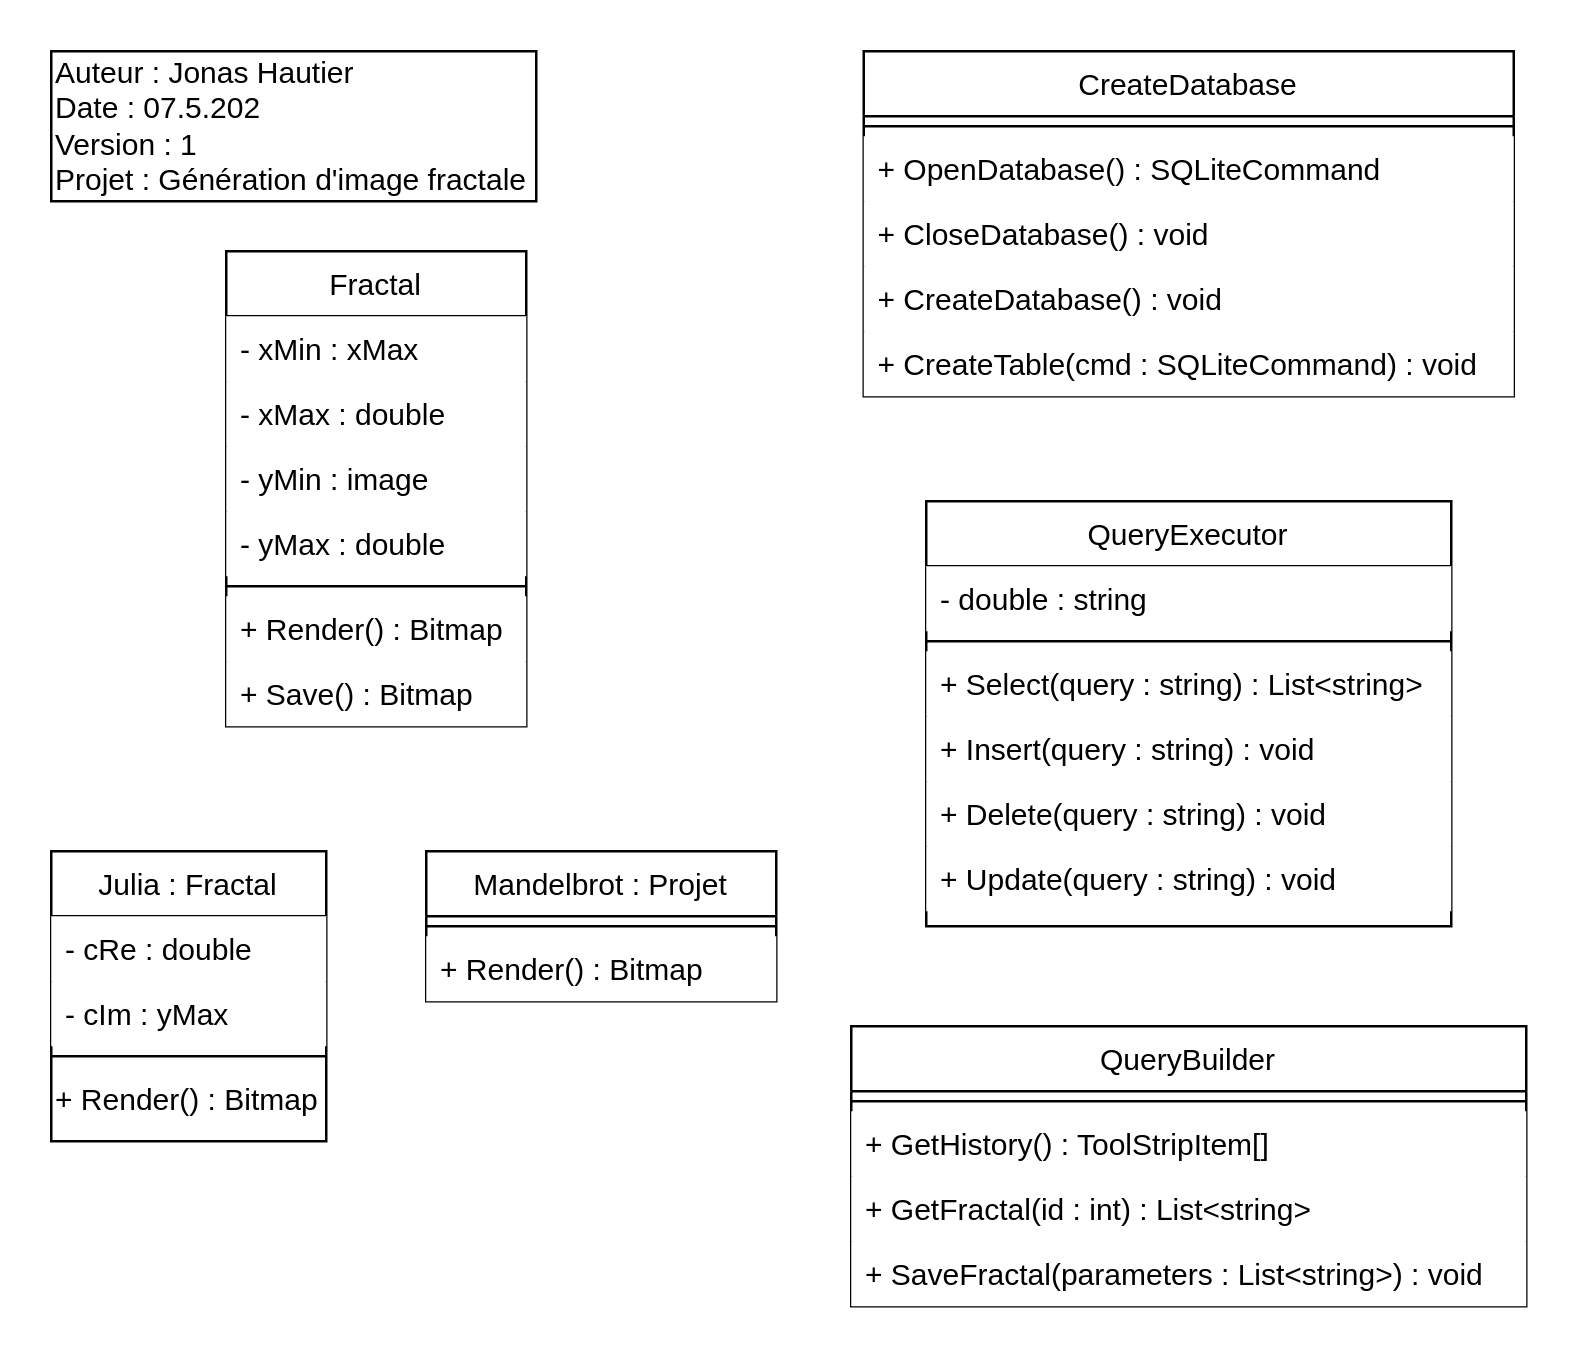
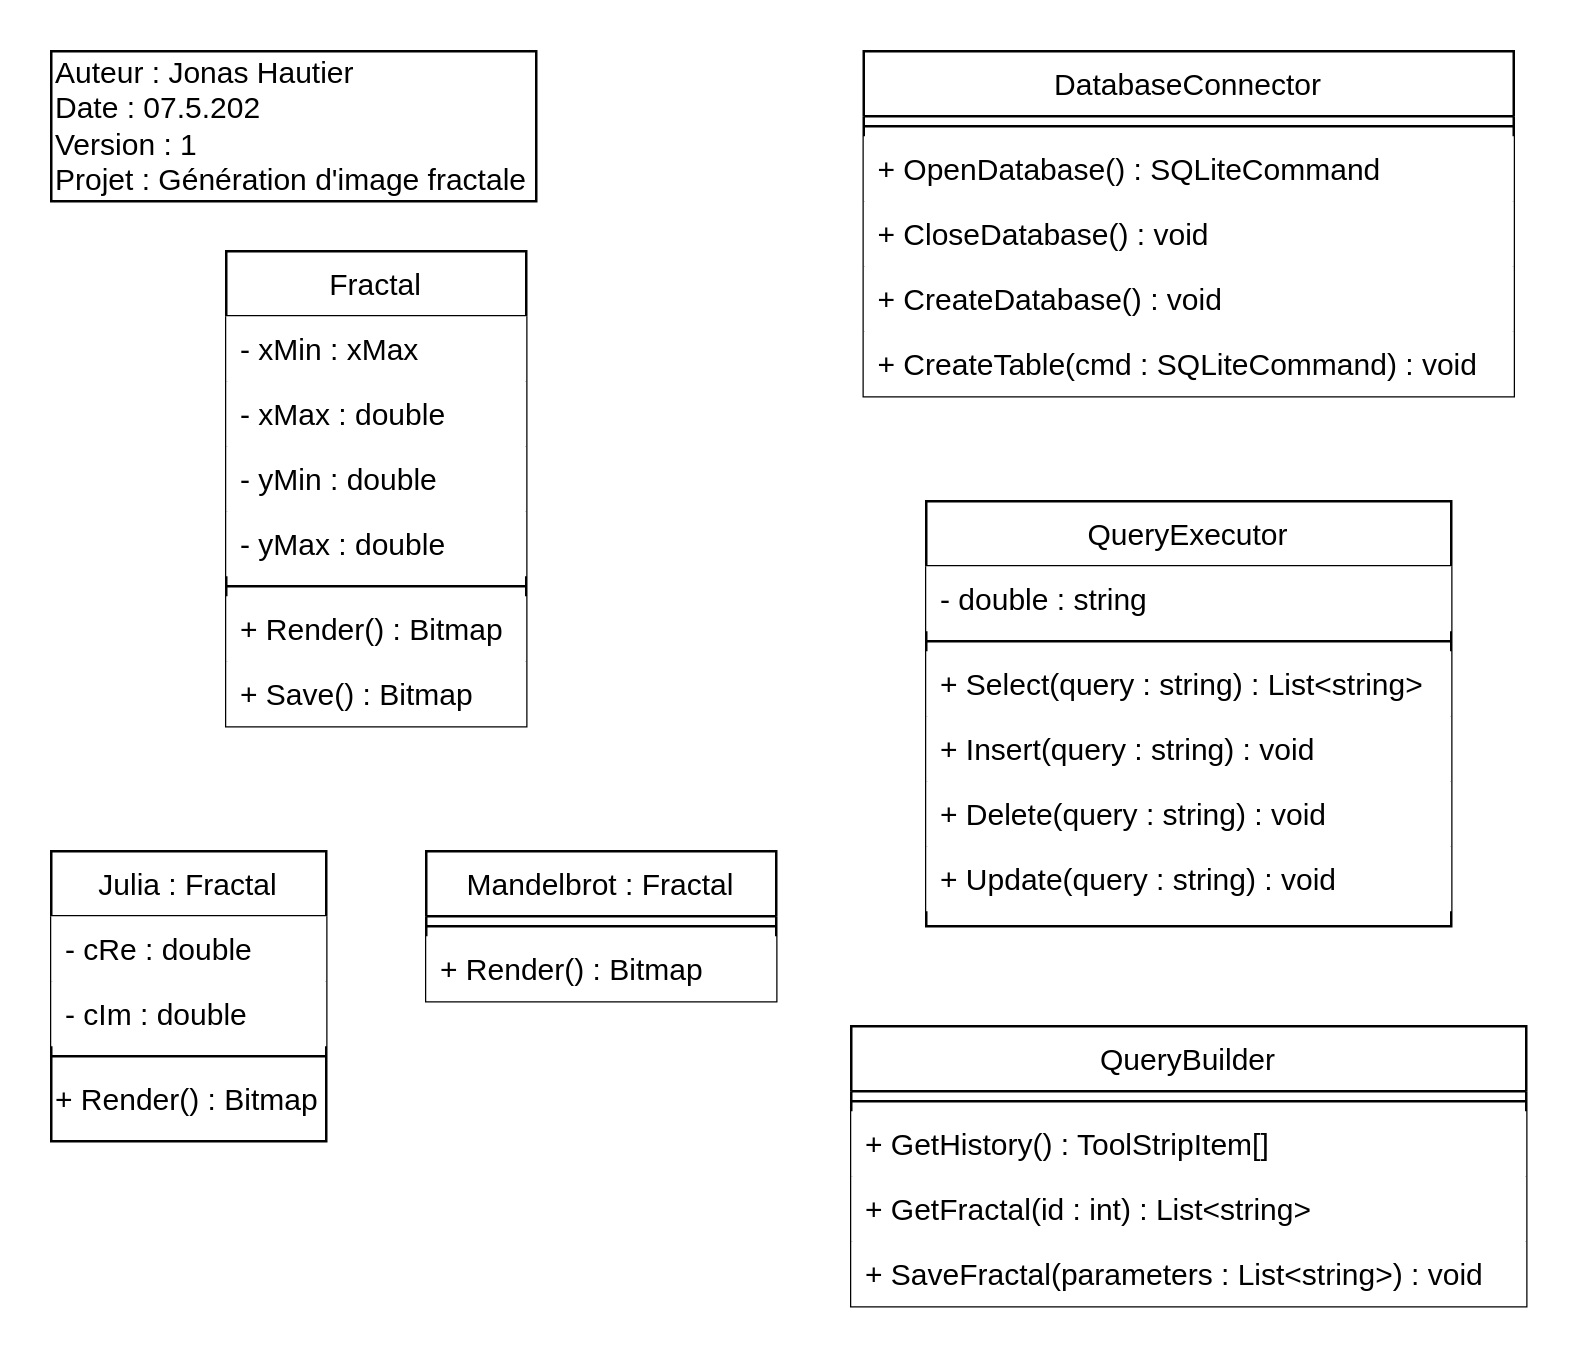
(1188, 85) -> (1188, 85)
(334, 480) -> (343, 480)
(600, 885) -> (600, 885)
(150, 1015) -> (163, 1015)
